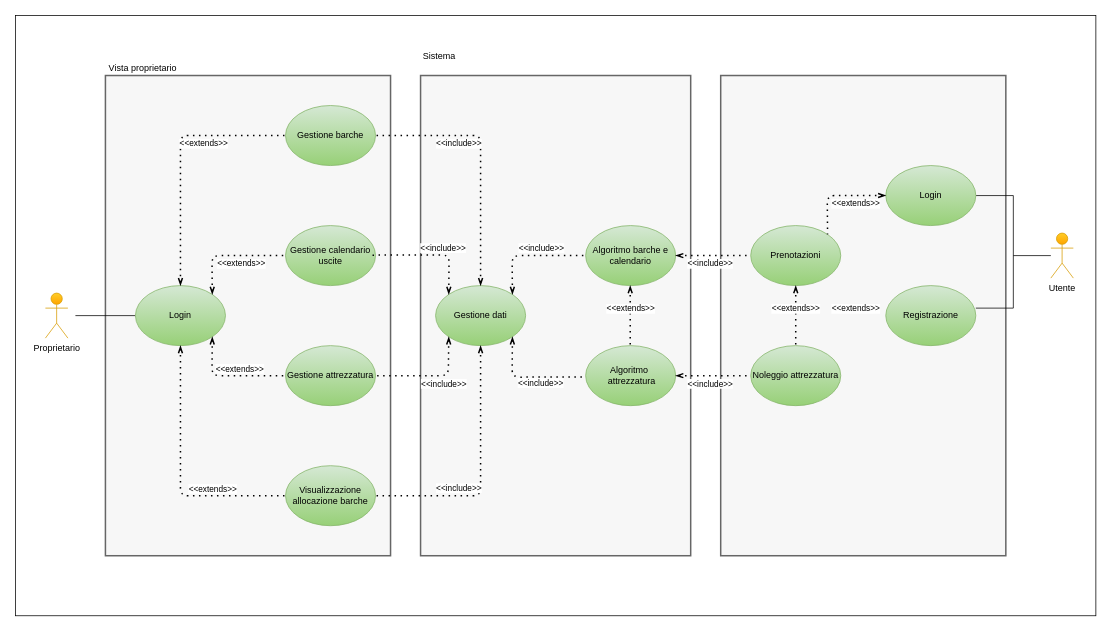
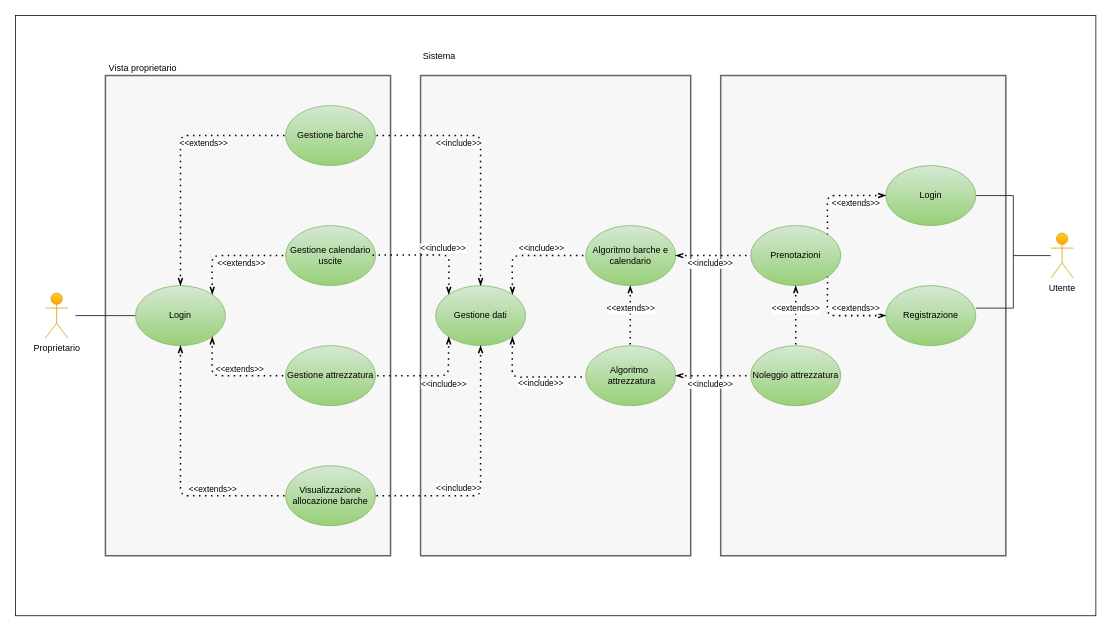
none -> (839, 315)
